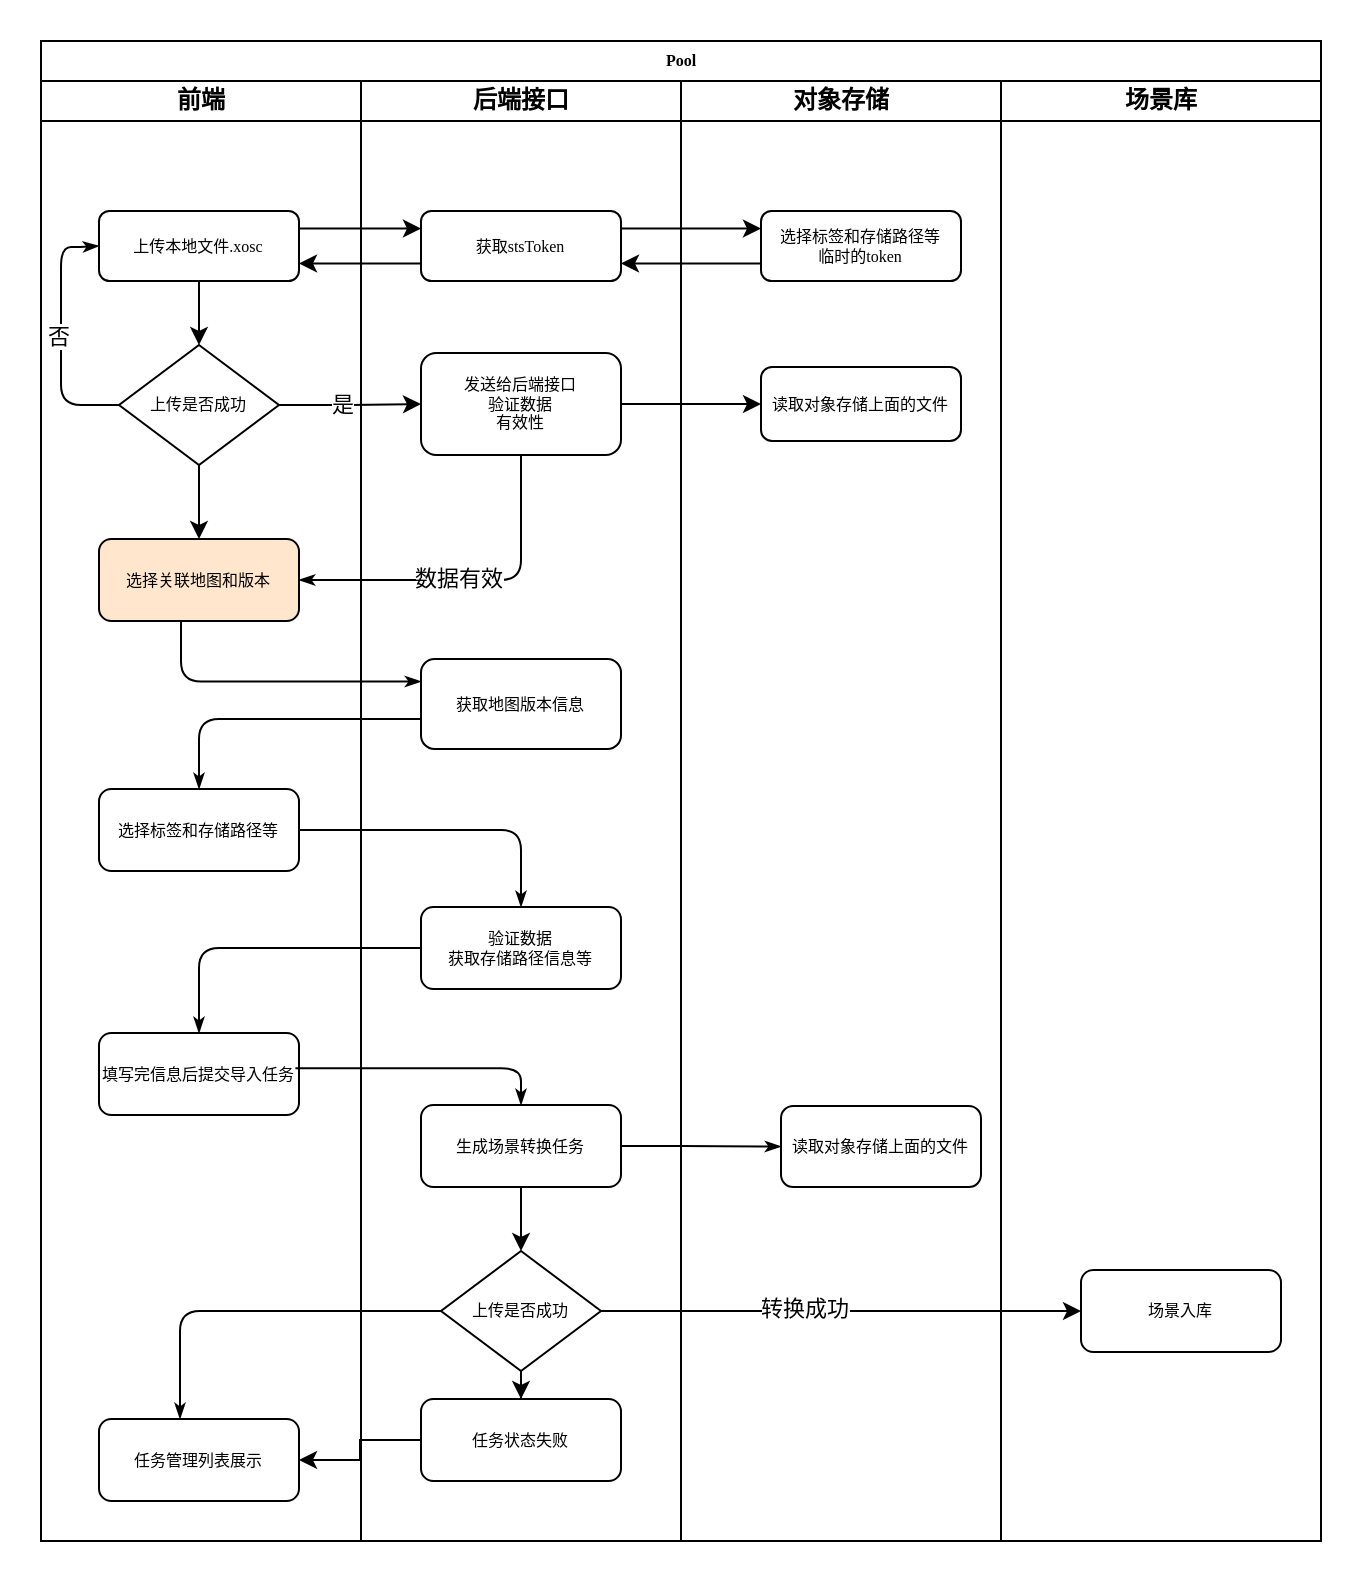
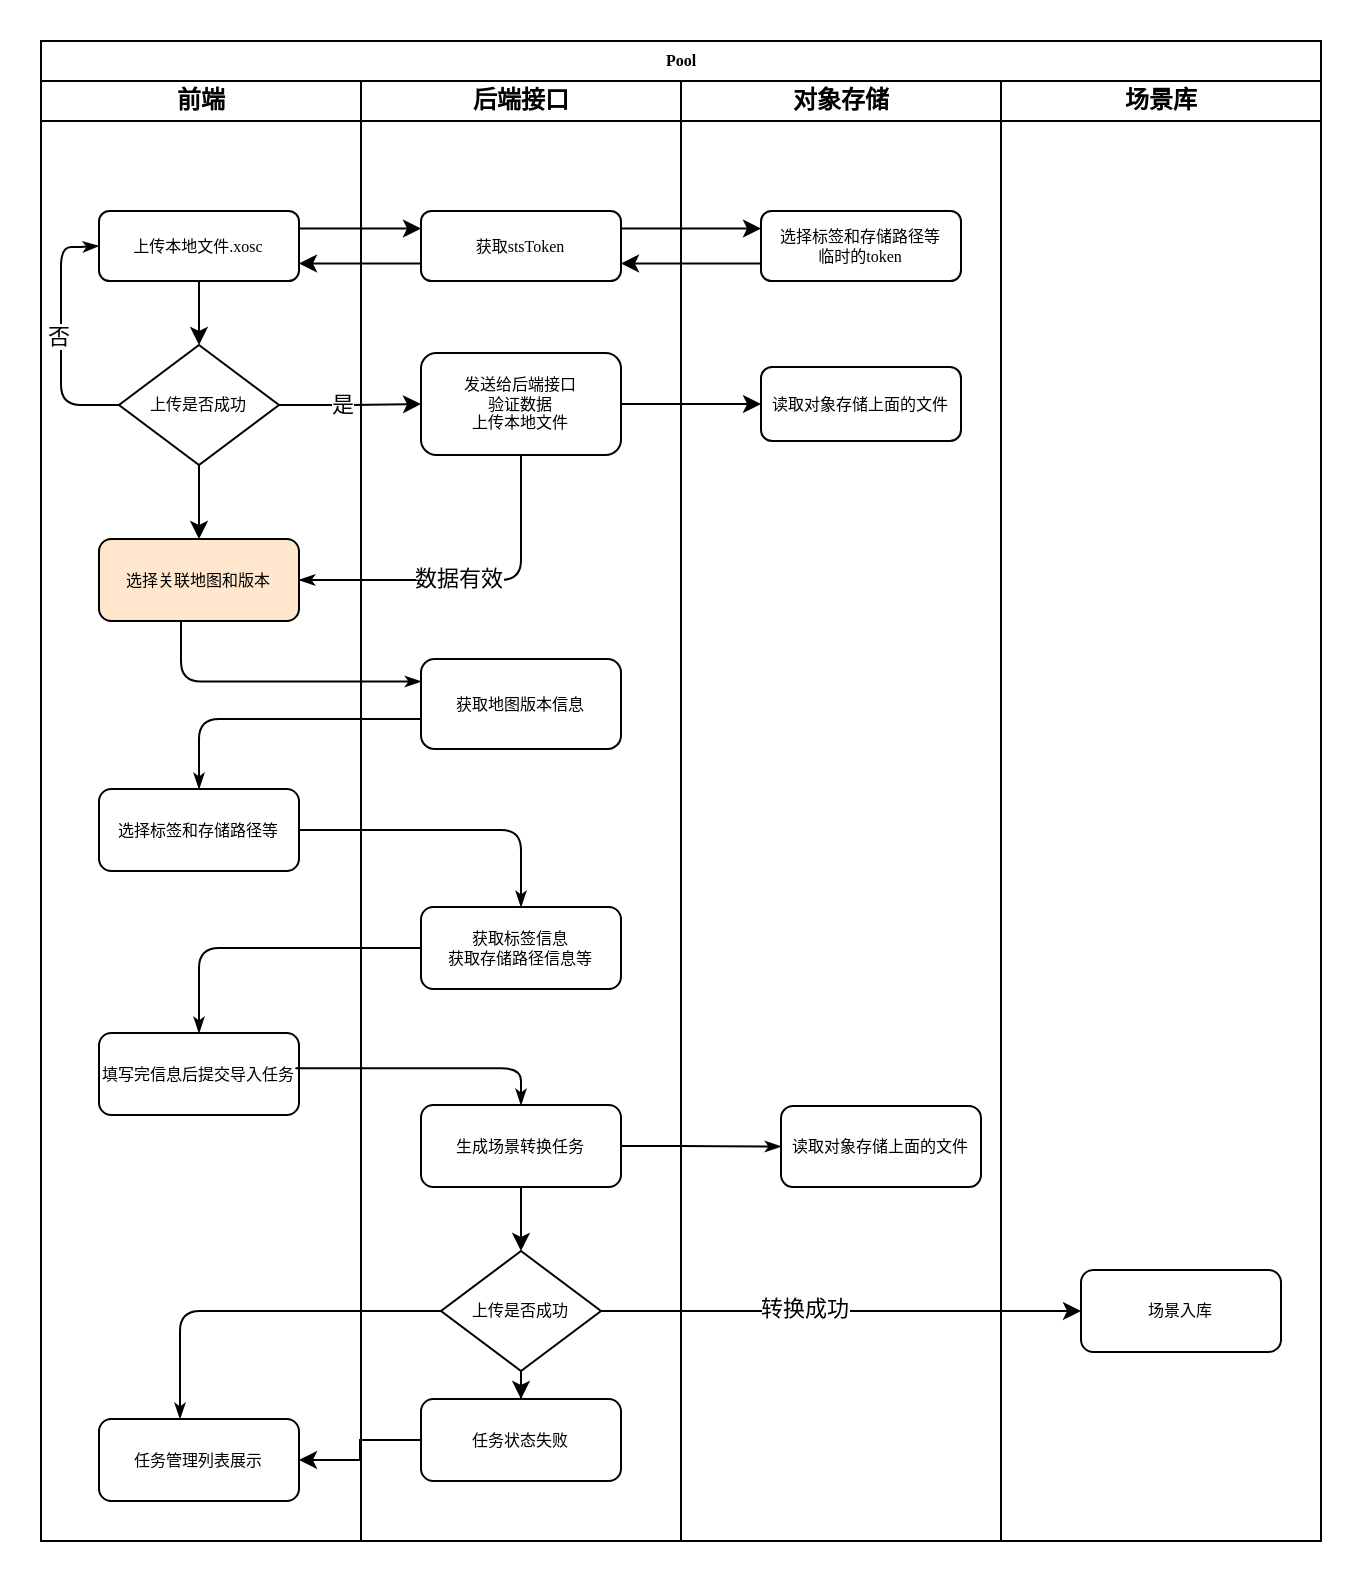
(521, 405) -> (521, 405)
(521, 949) -> (521, 949)
